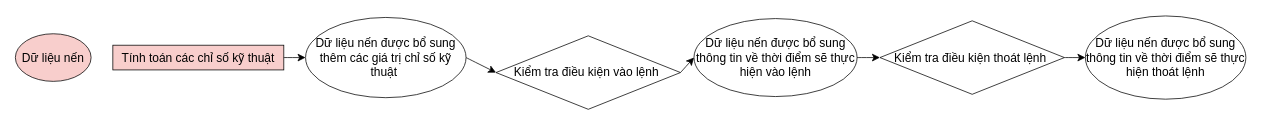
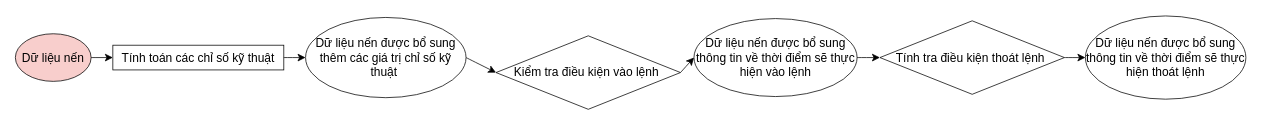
(972, 57) -> (972, 57)
none -> (98, 58)
(198, 58) -> (198, 58)
